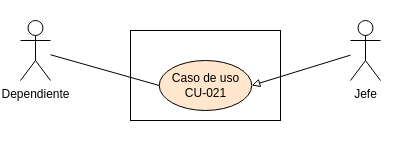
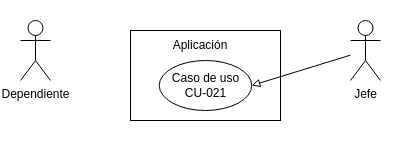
none -> (201, 46)
(104, 70) -> none
(206, 86) -> (206, 86)
